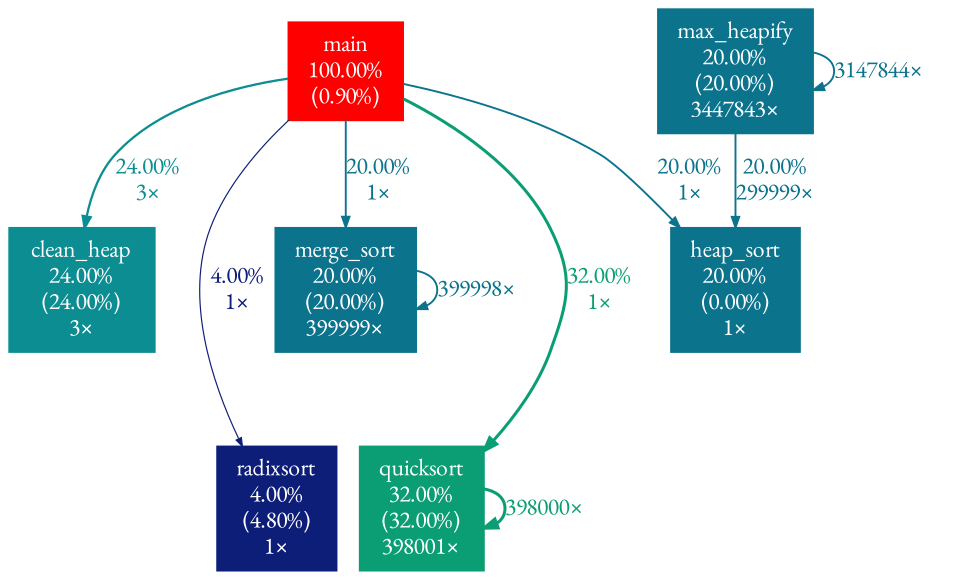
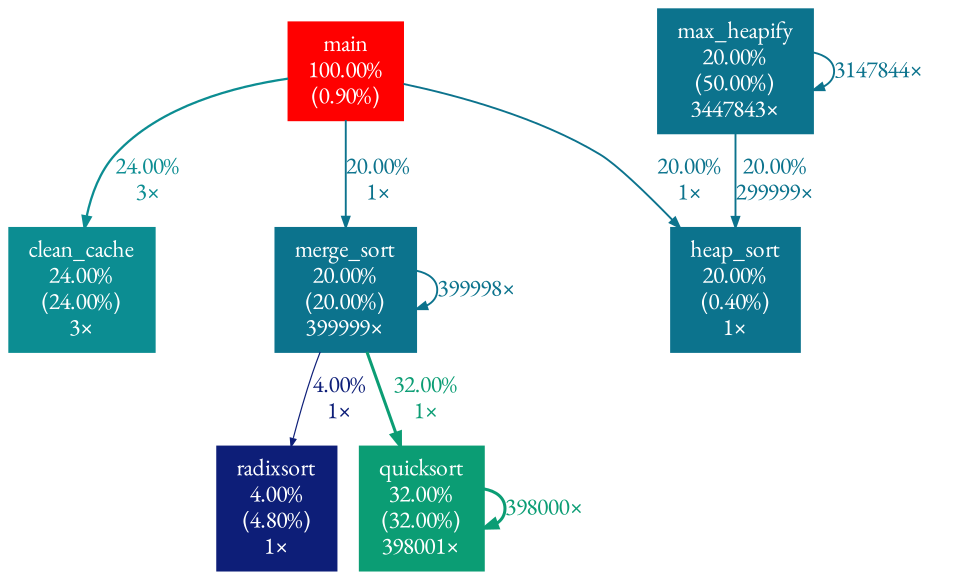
(735, 71) -> (735, 71)
(558, 245) -> (381, 392)
(201, 269) -> (306, 395)
(82, 290) -> (82, 290)
(735, 290) -> (735, 290)
